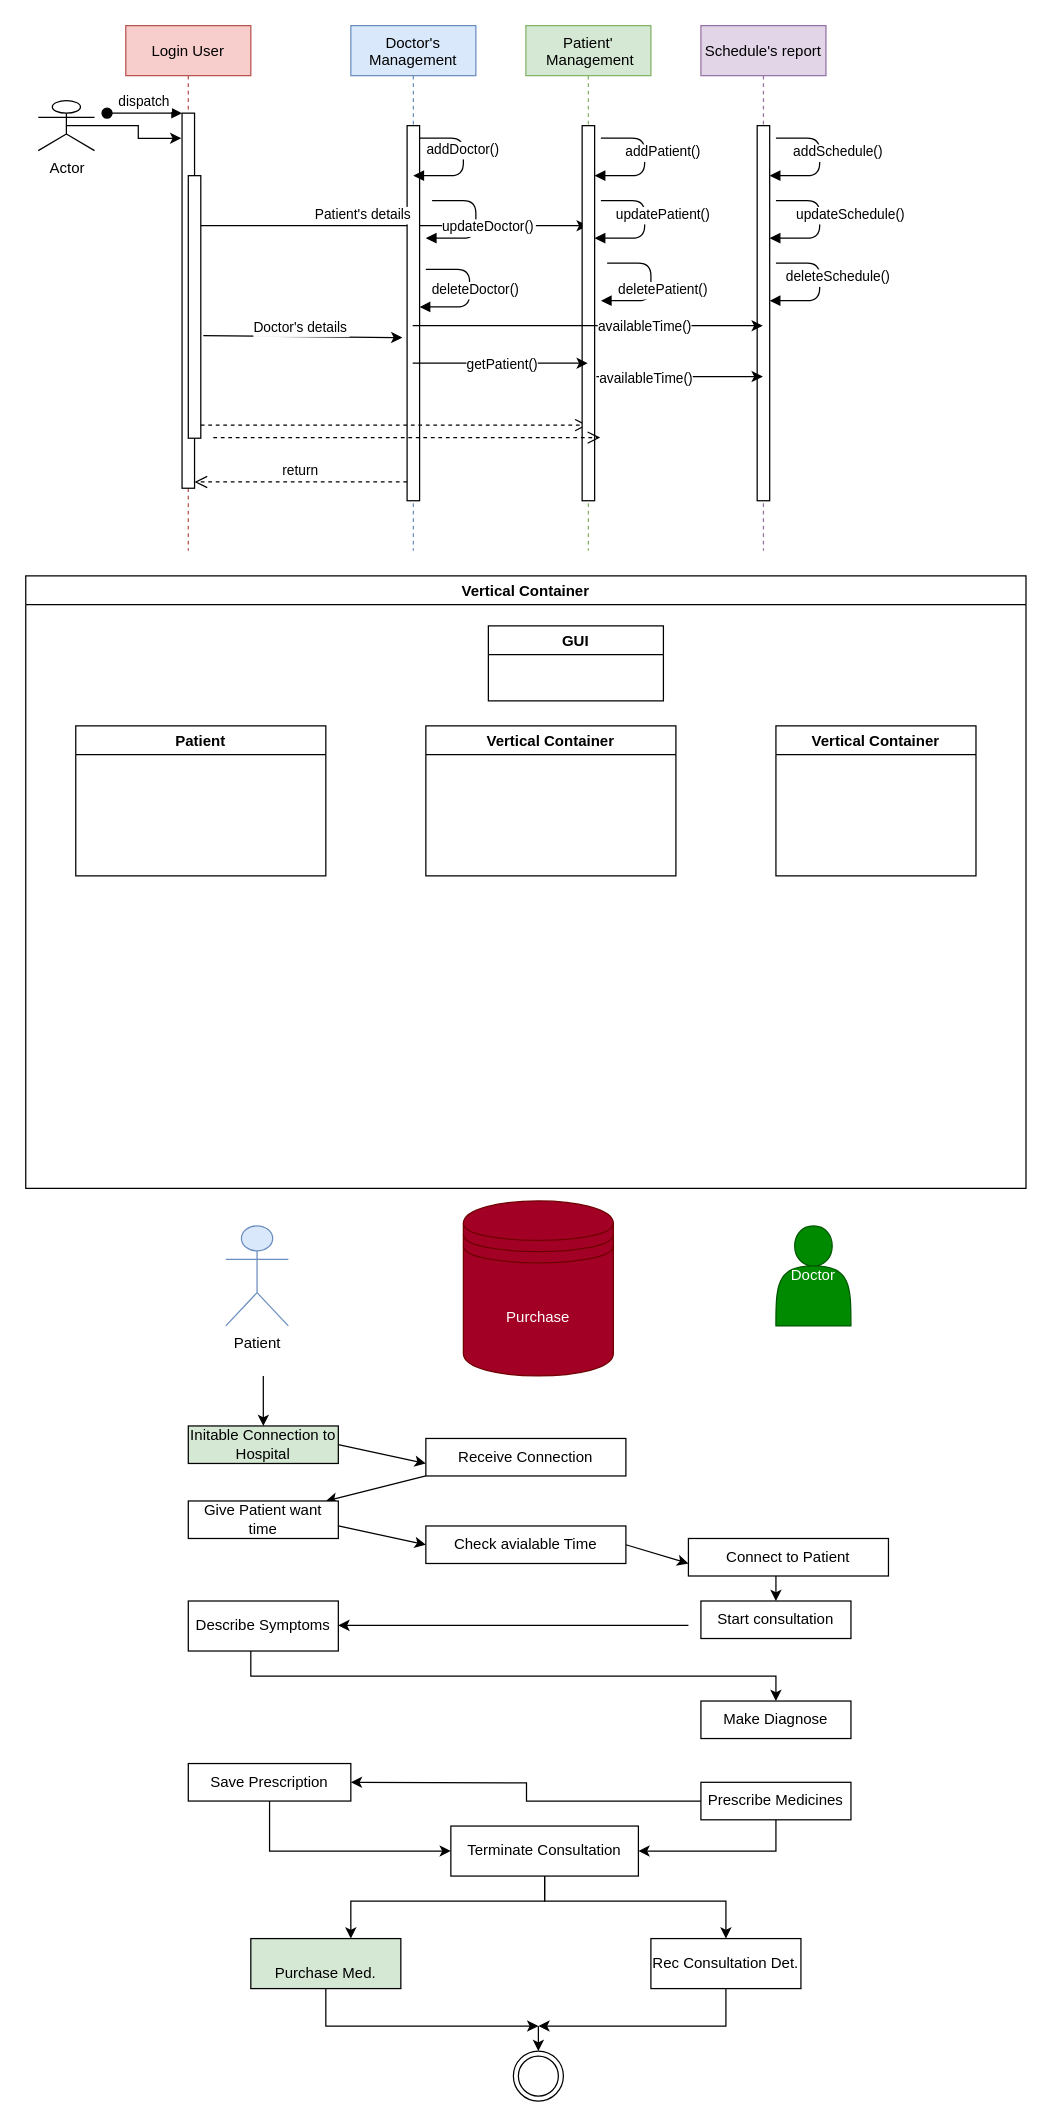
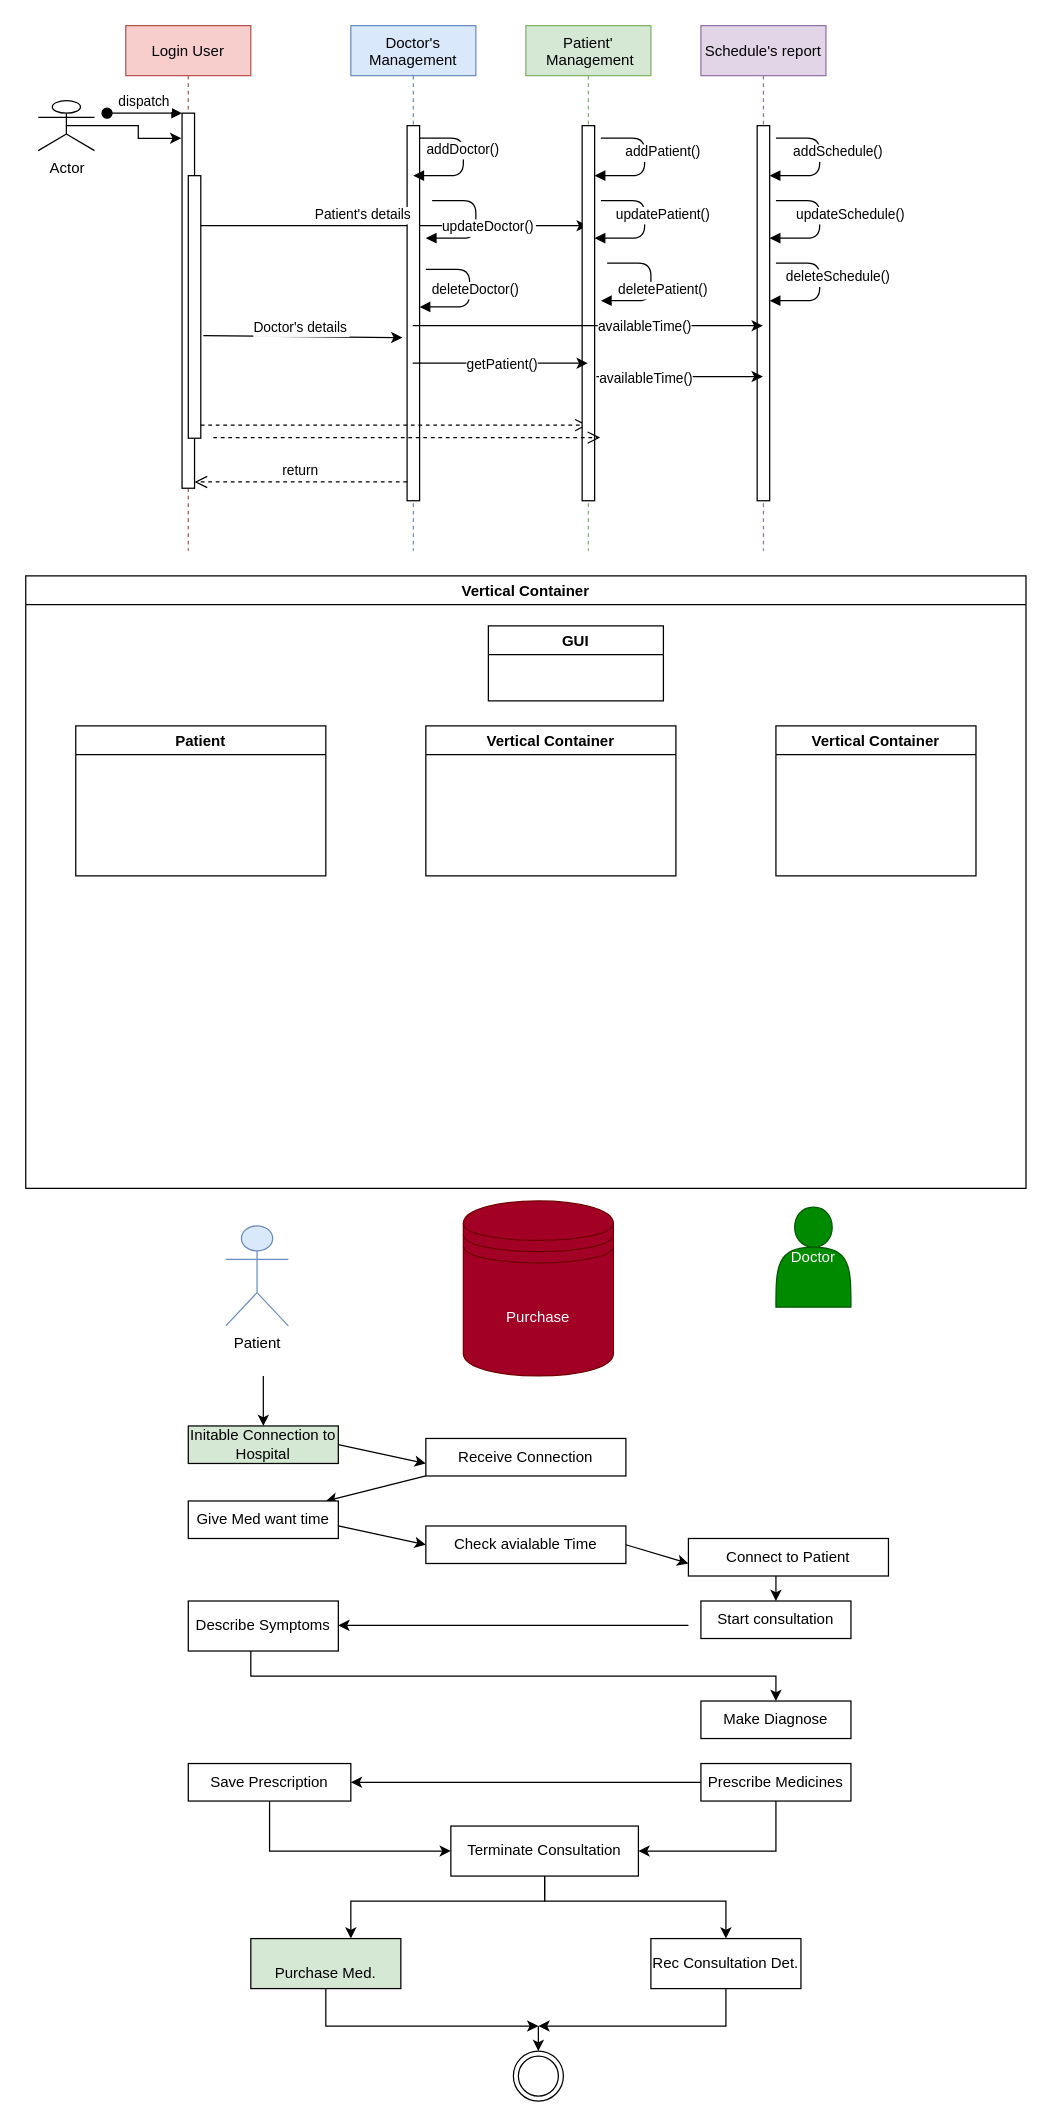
(813, 1276) -> (813, 1257)
(263, 1519) -> (263, 1519)
(776, 1801) -> (776, 1782)
